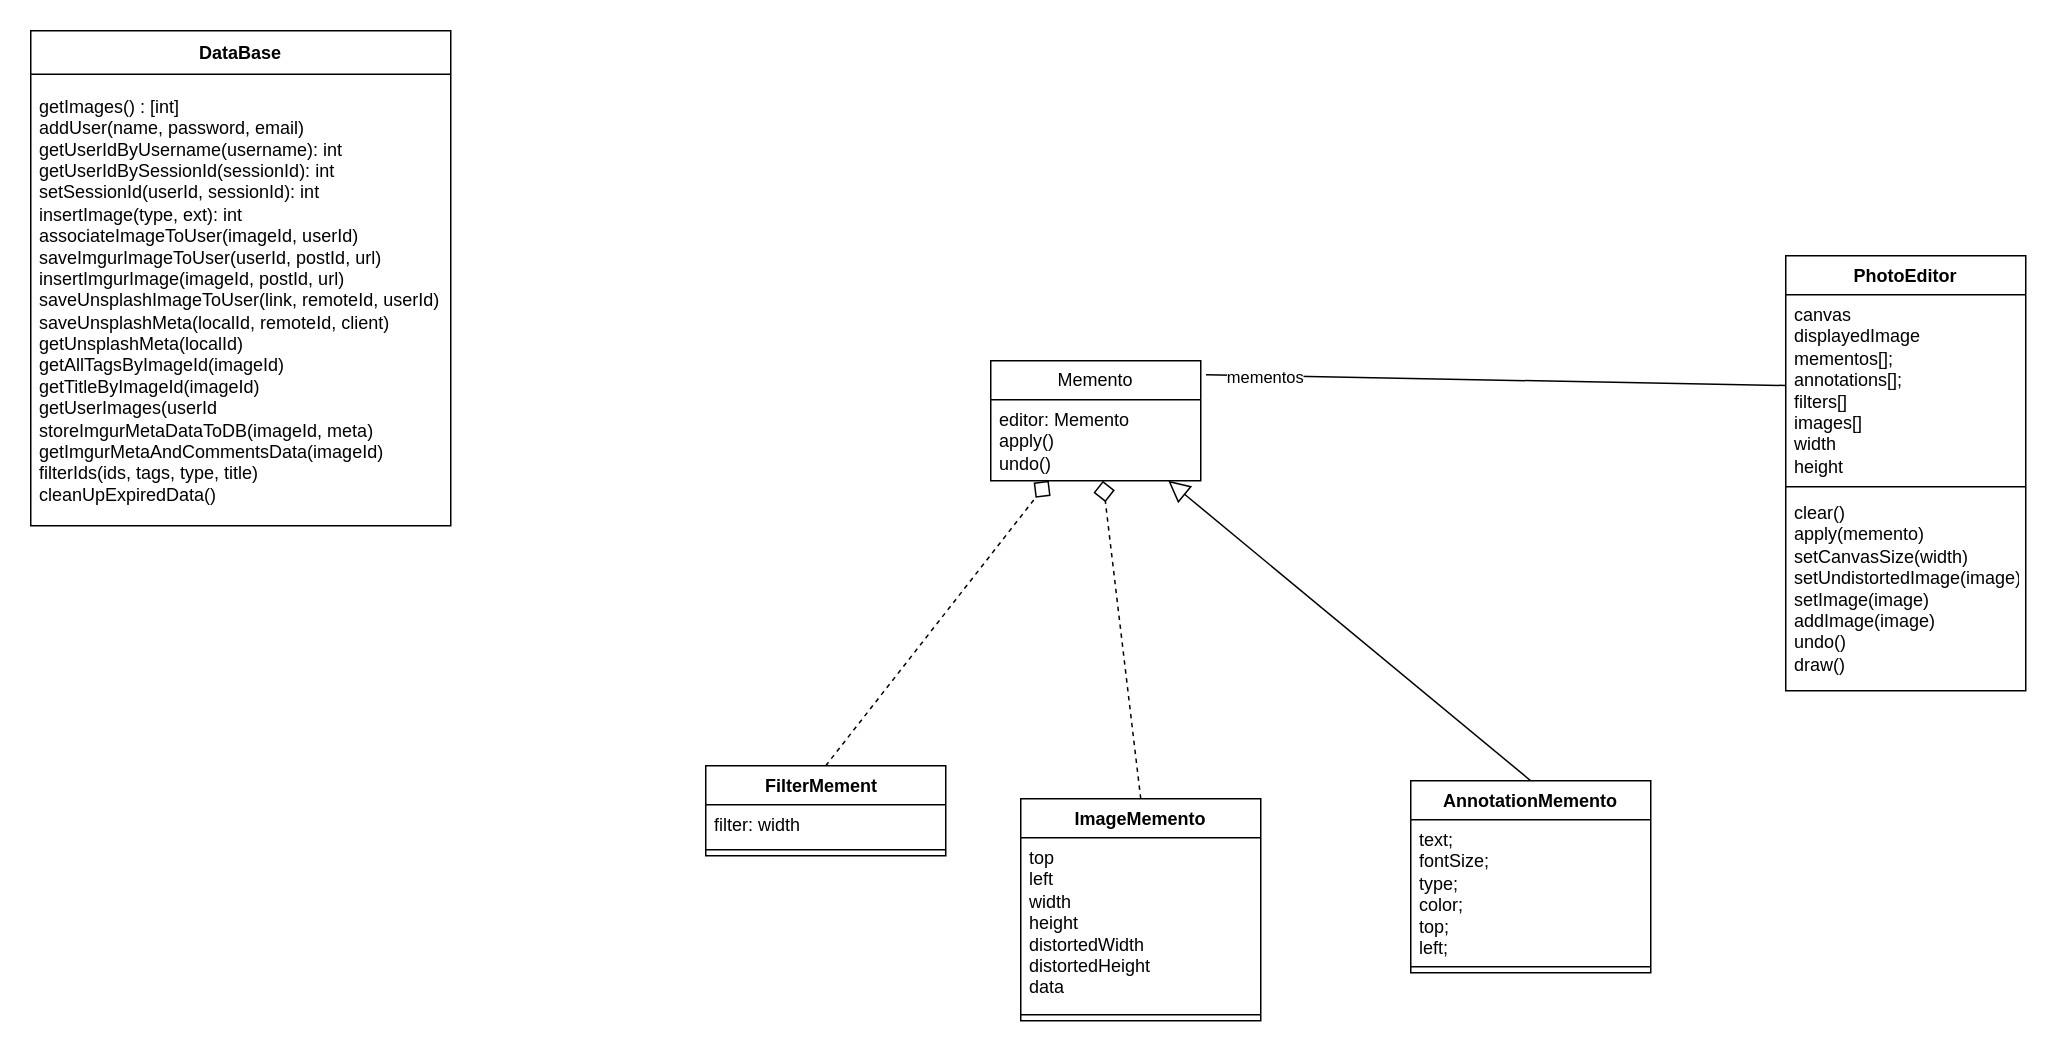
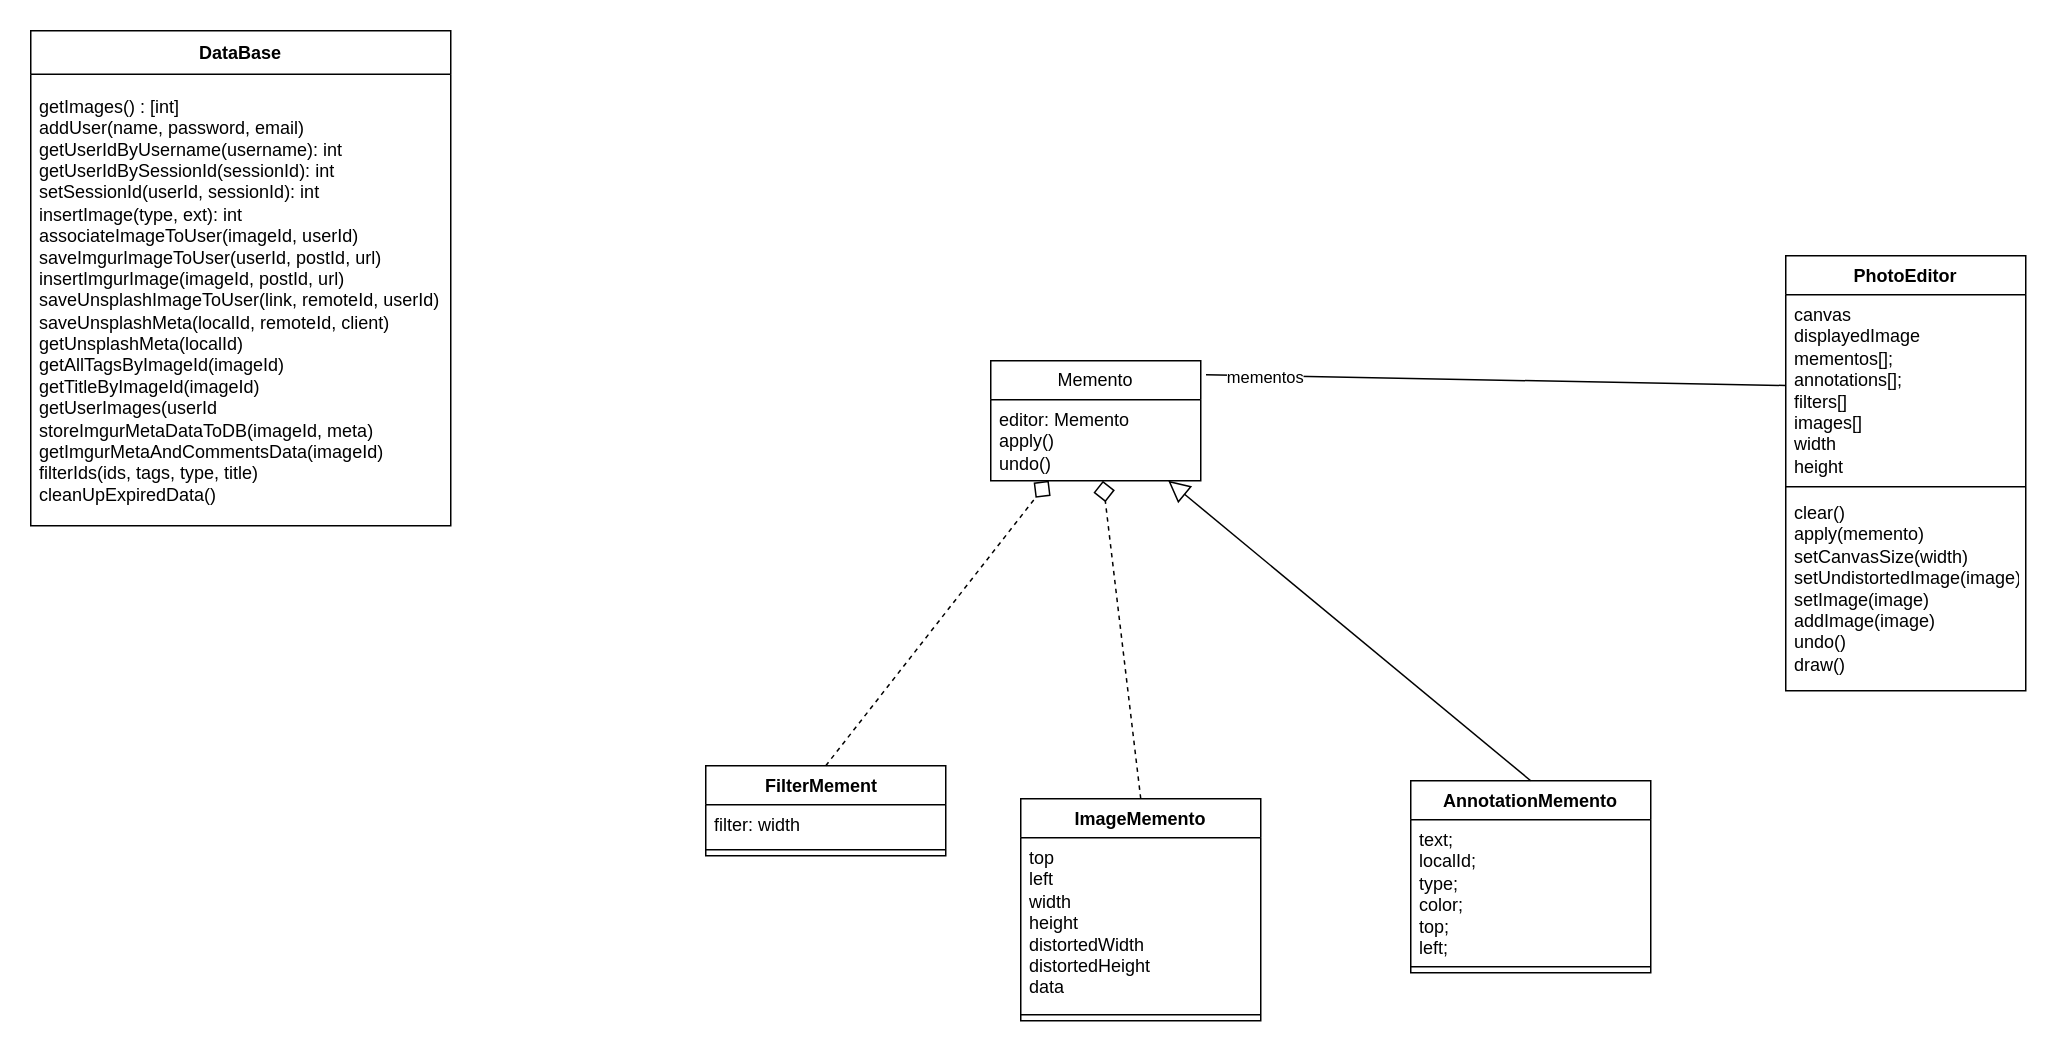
(1460, 895) -> (1453, 895)
